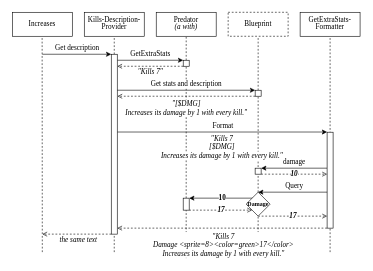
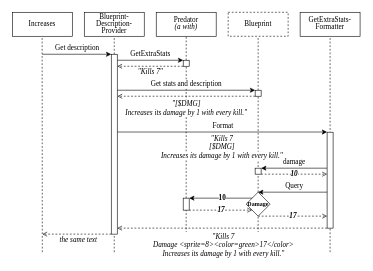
(114, 23) -> (114, 23)
